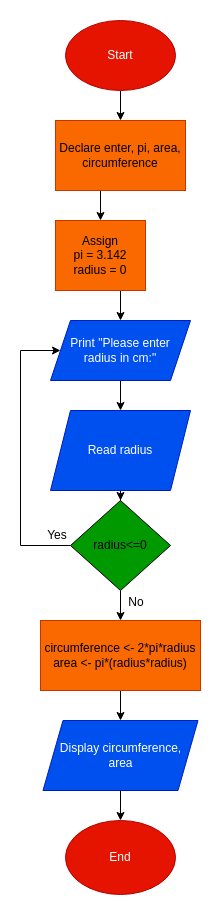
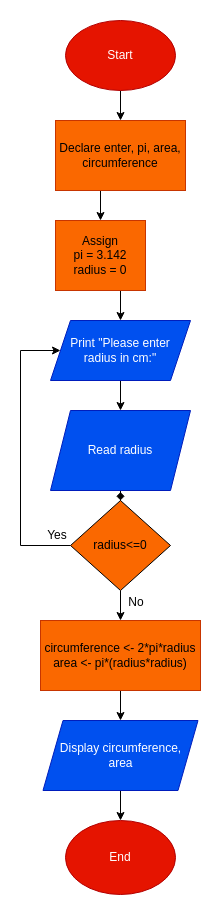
(121, 492) -> (121, 492)
(121, 546) -> (121, 546)
